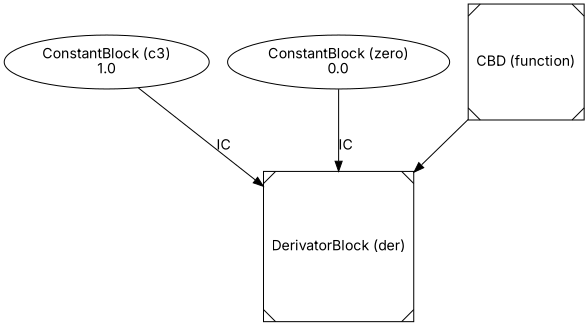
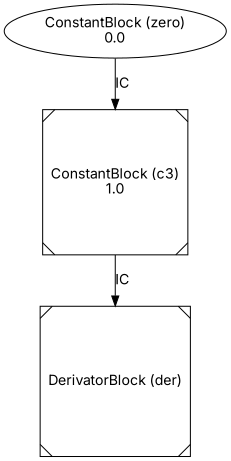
(107, 62) -> (115, 182)
(526, 62) -> none
(339, 125) -> (115, 79)
